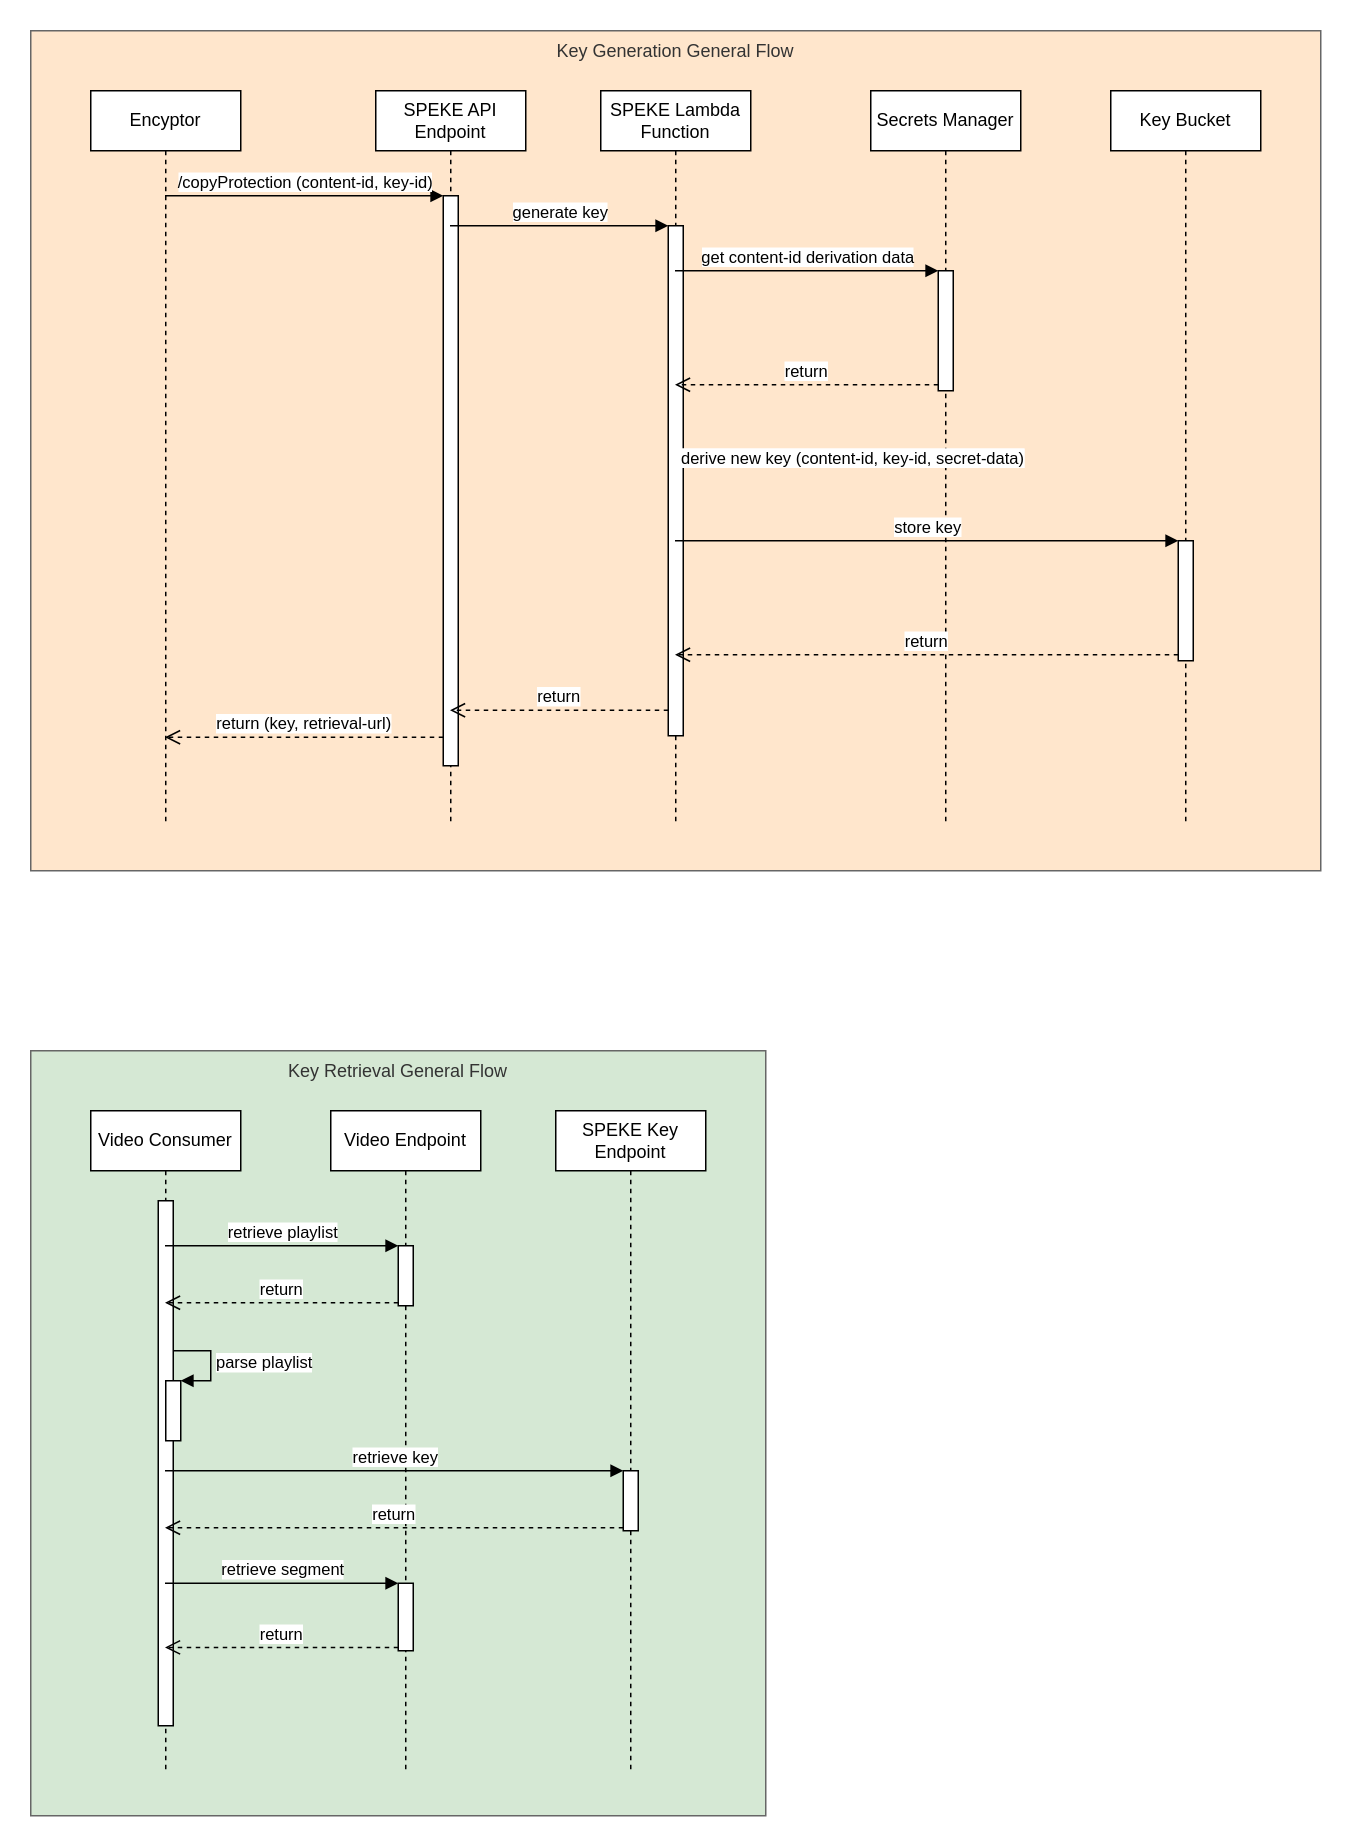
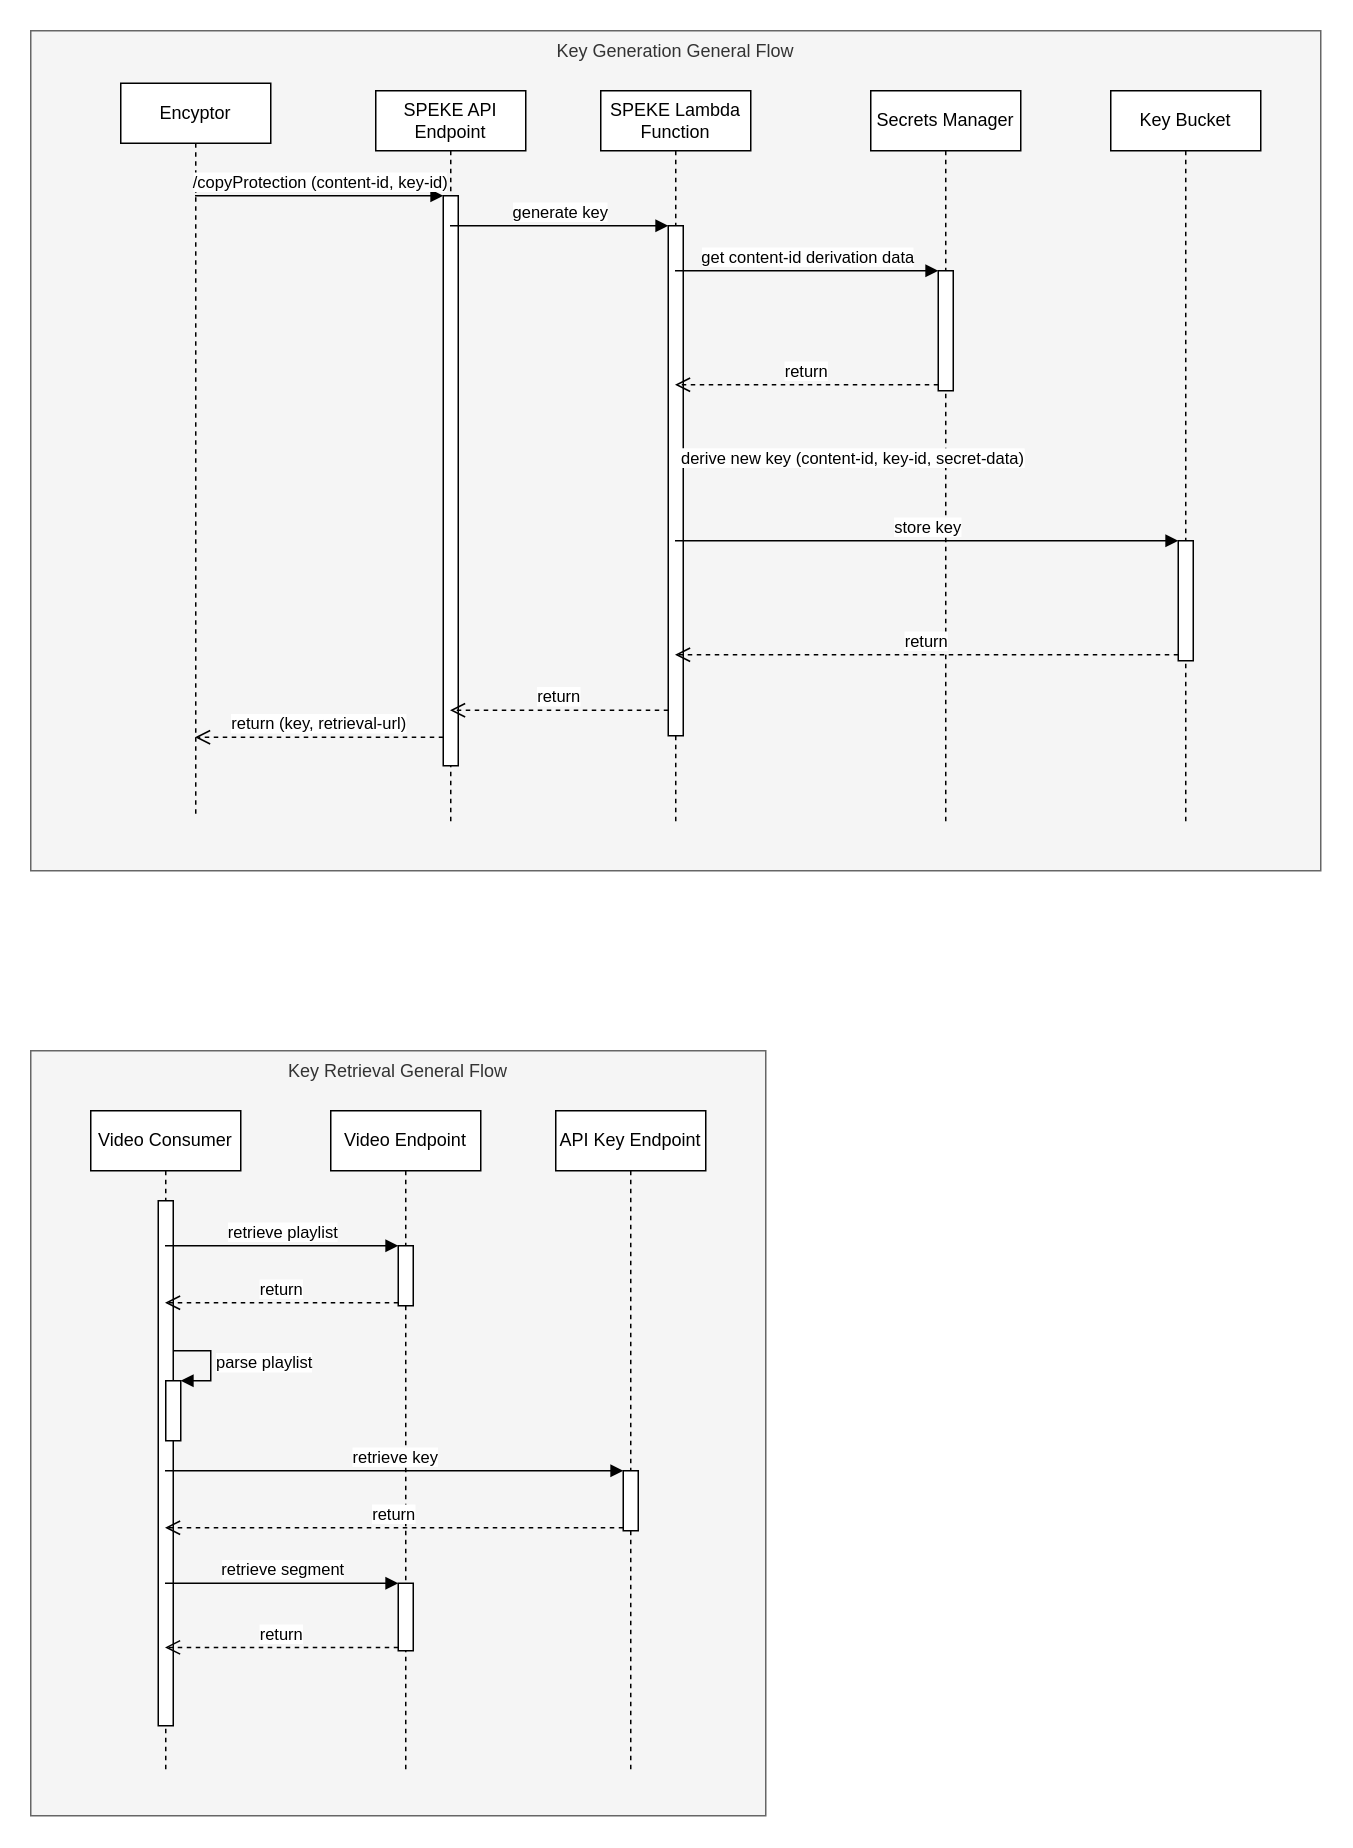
(675, 51) -> (675, 51)
(166, 458) -> (196, 451)
(398, 1071) -> (398, 1071)
(631, 1141) -> (631, 1141)
